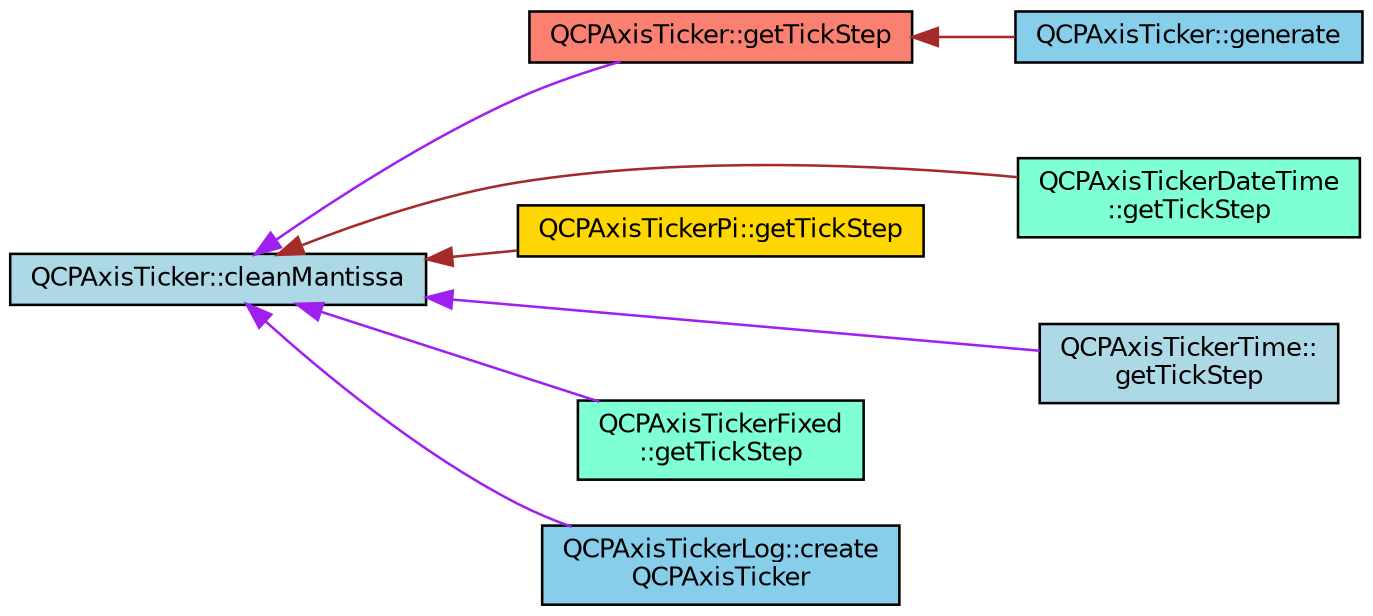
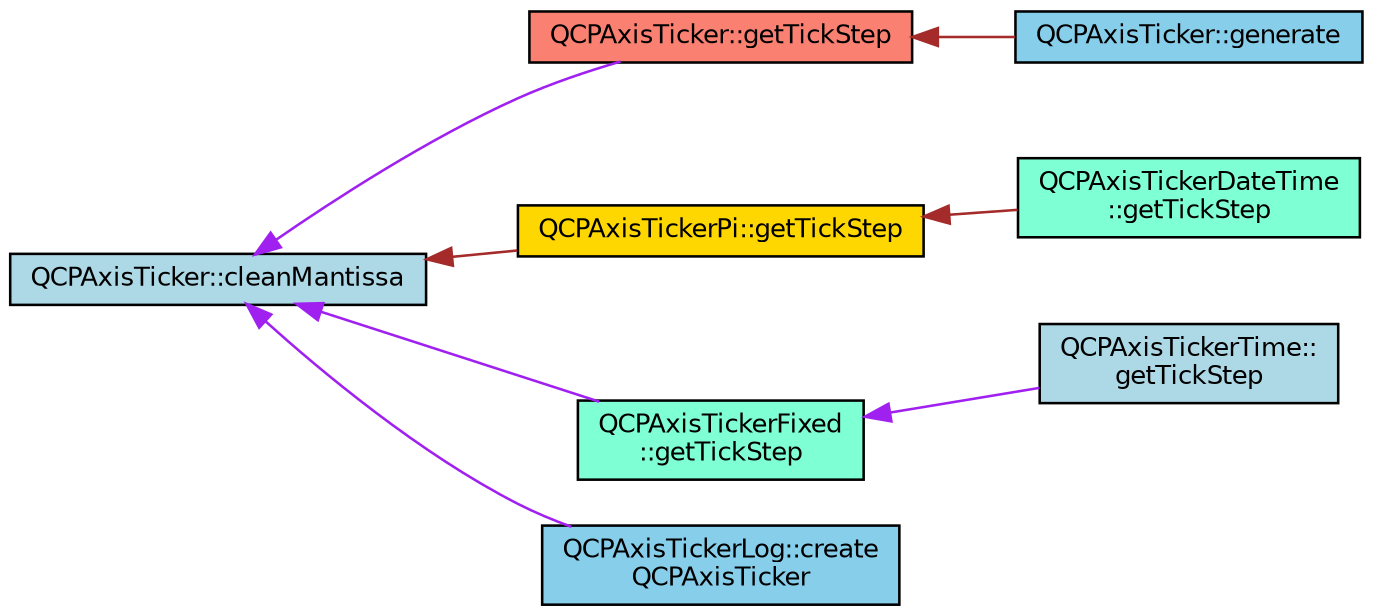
(655, 168) -> (984, 212)
(746, 325) -> (965, 400)
